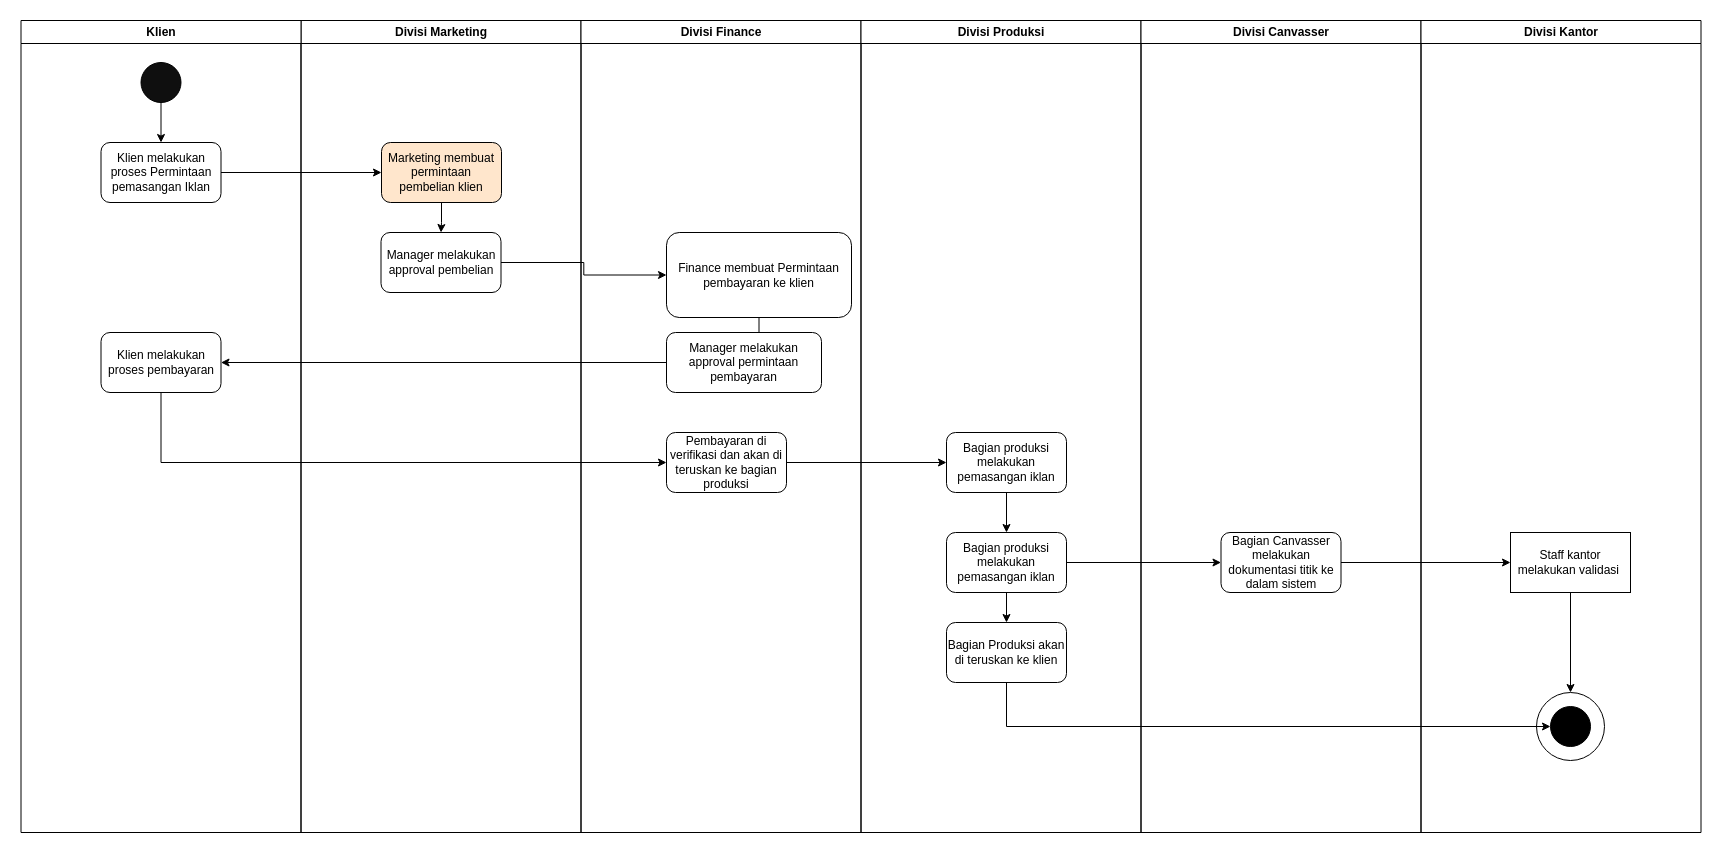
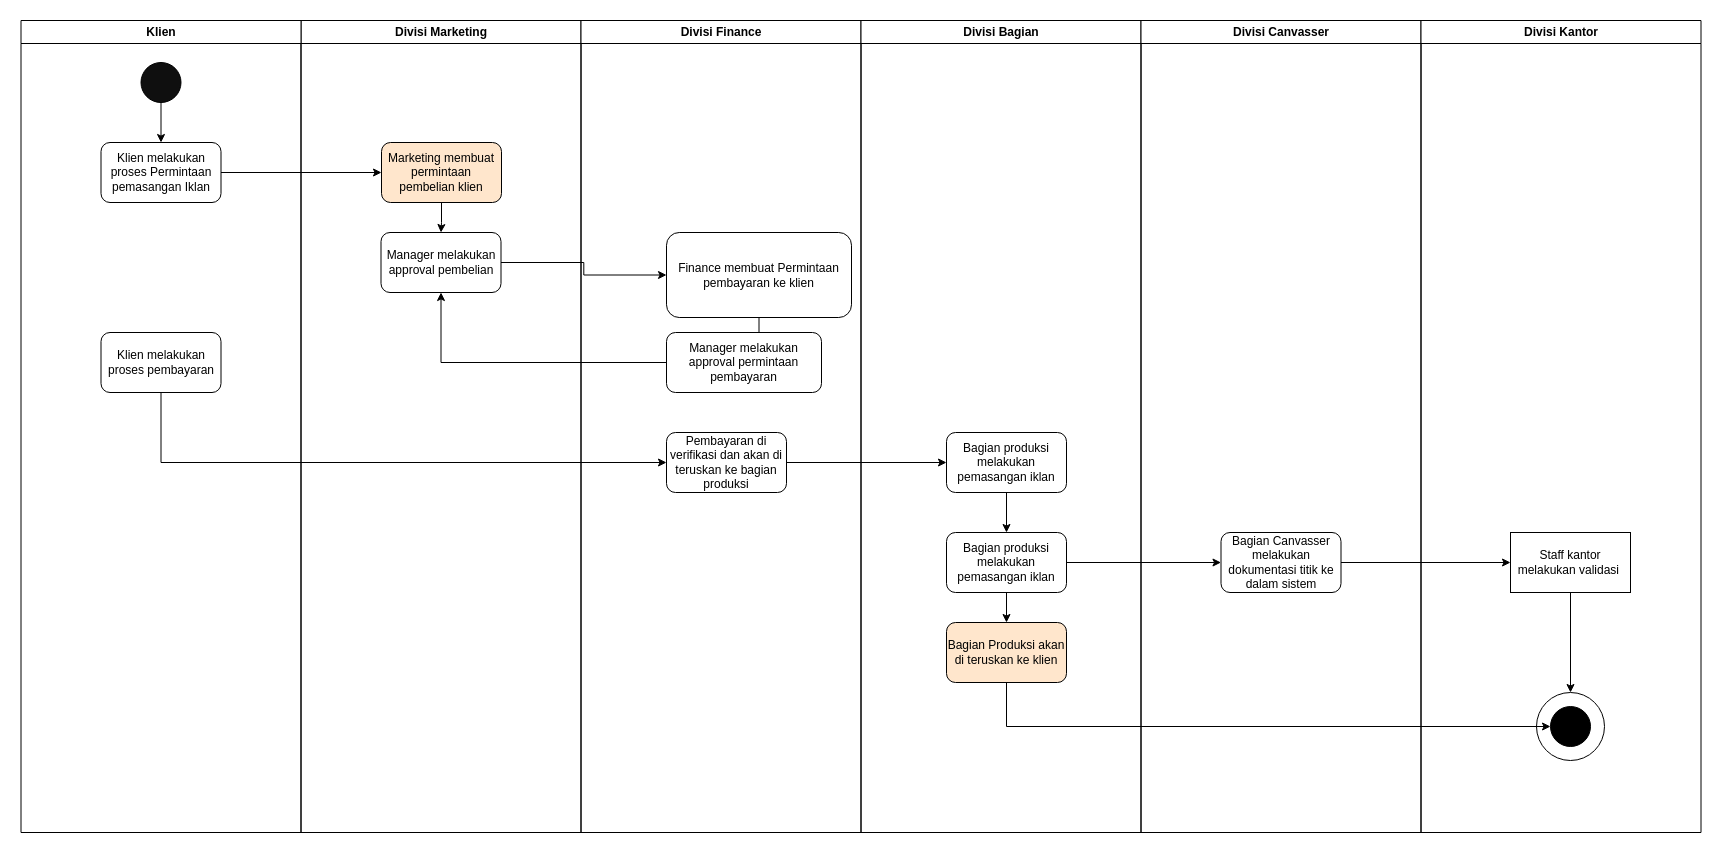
(1002, 33) -> (1002, 33)
(335, 363) -> (441, 332)
(1007, 653) -> (1007, 653)
